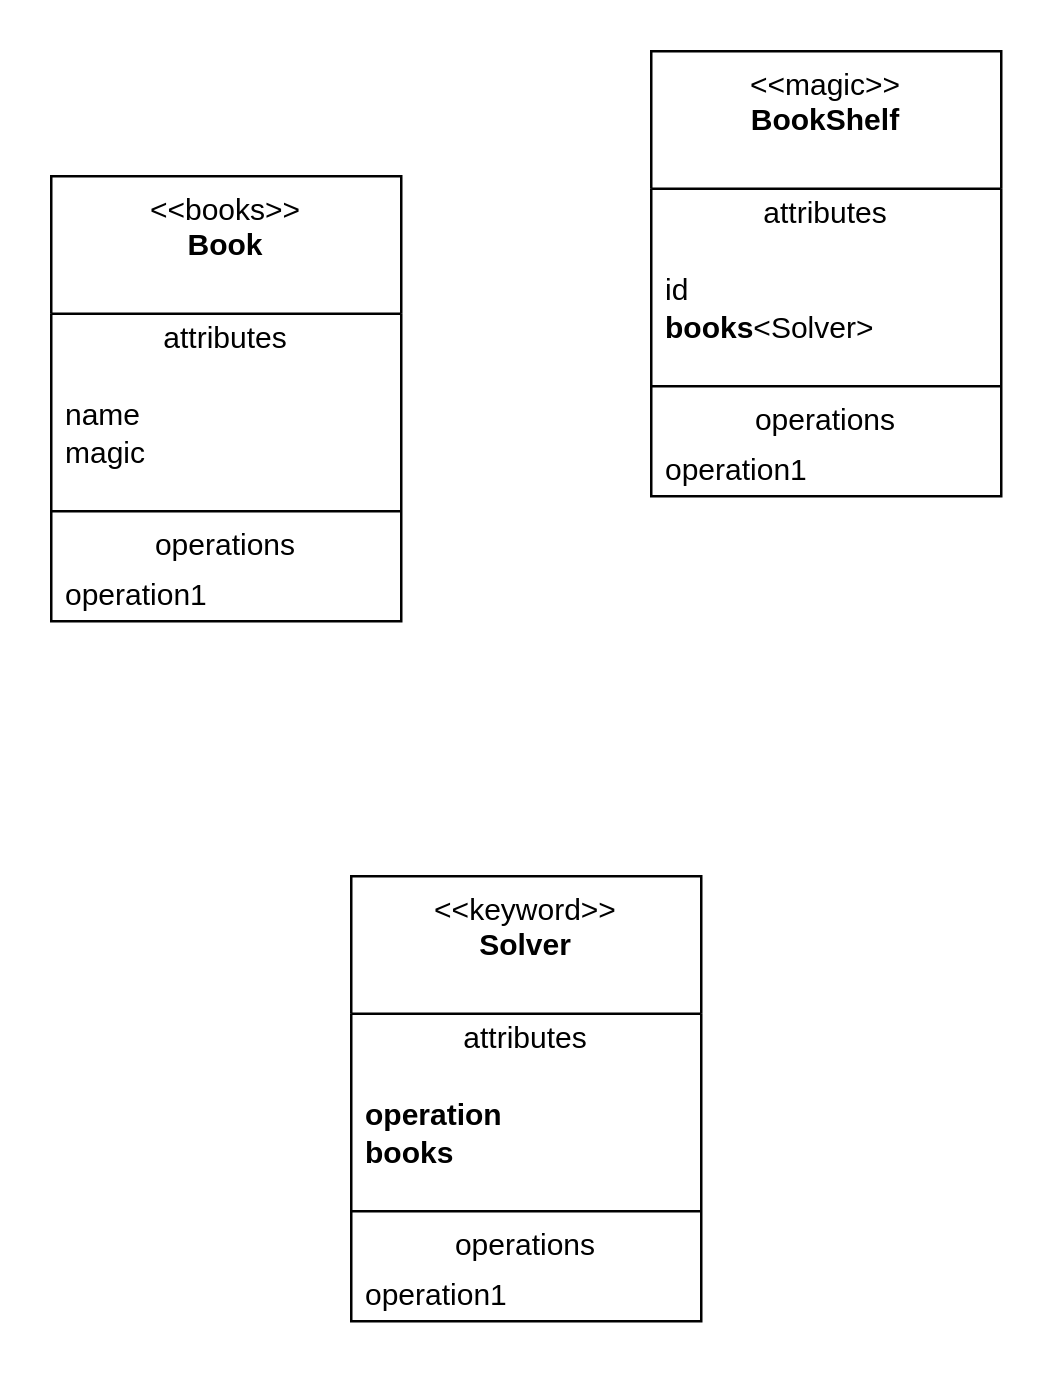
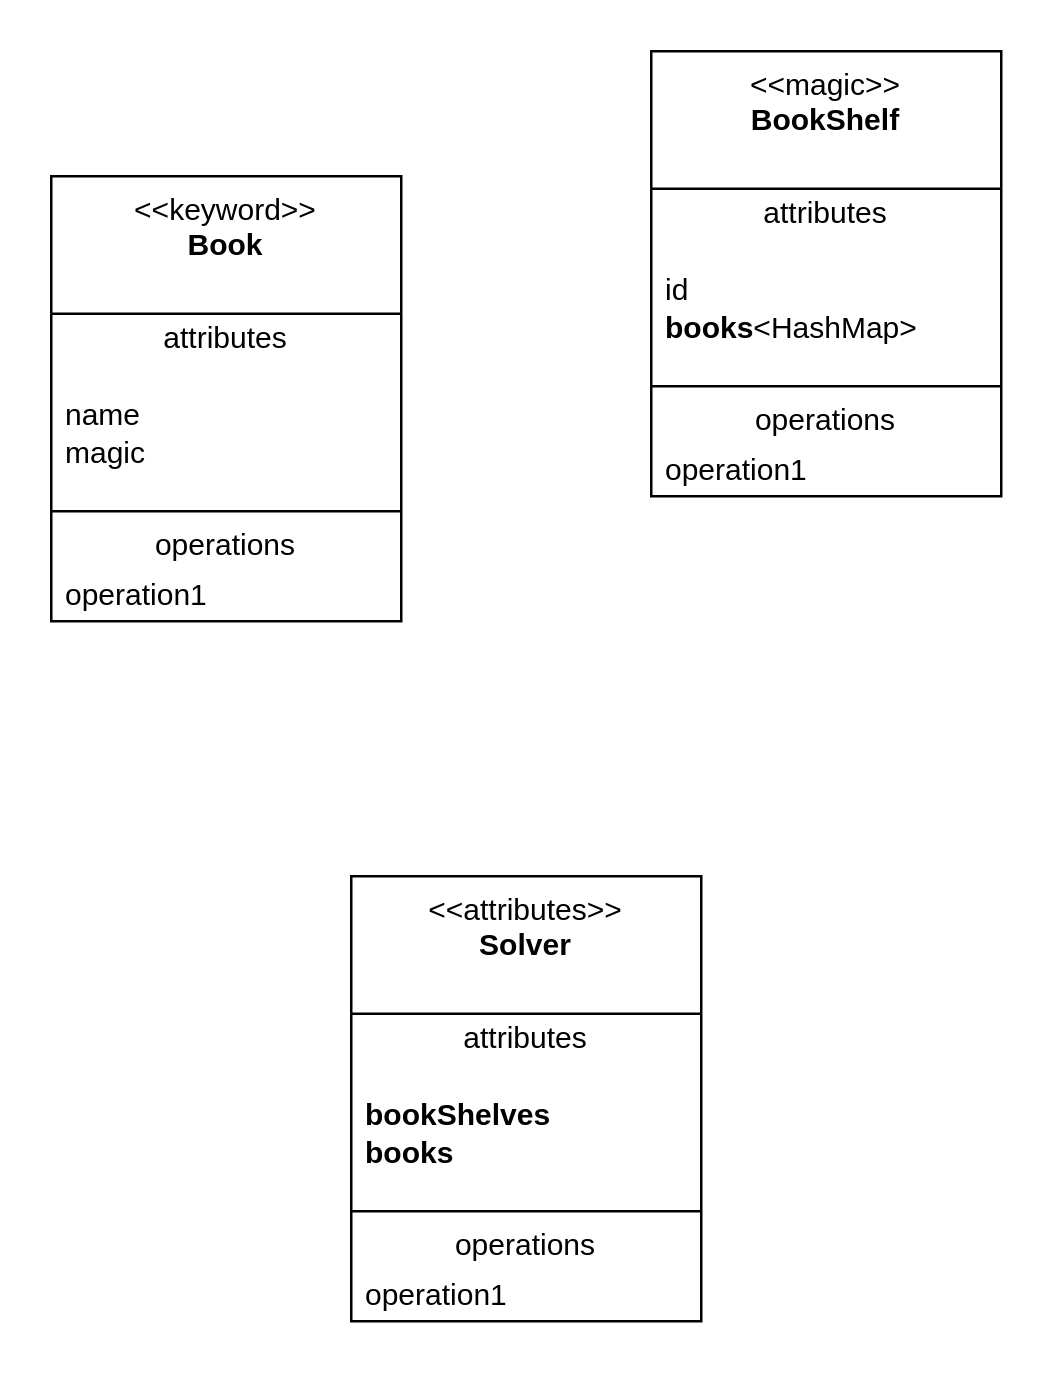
(226, 230) -> (226, 230)
(772, 309) -> (784, 309)
(526, 930) -> (526, 930)
(438, 1134) -> (455, 1134)
